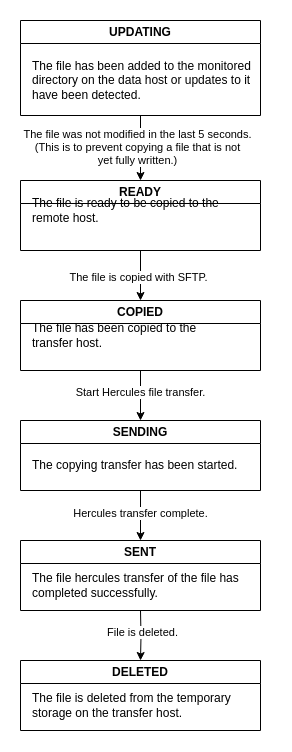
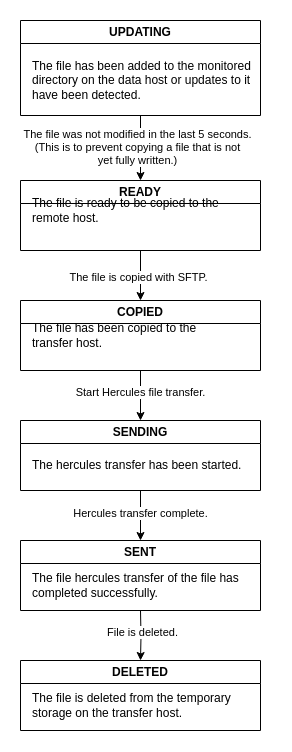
(149, 466) -> (153, 466)
